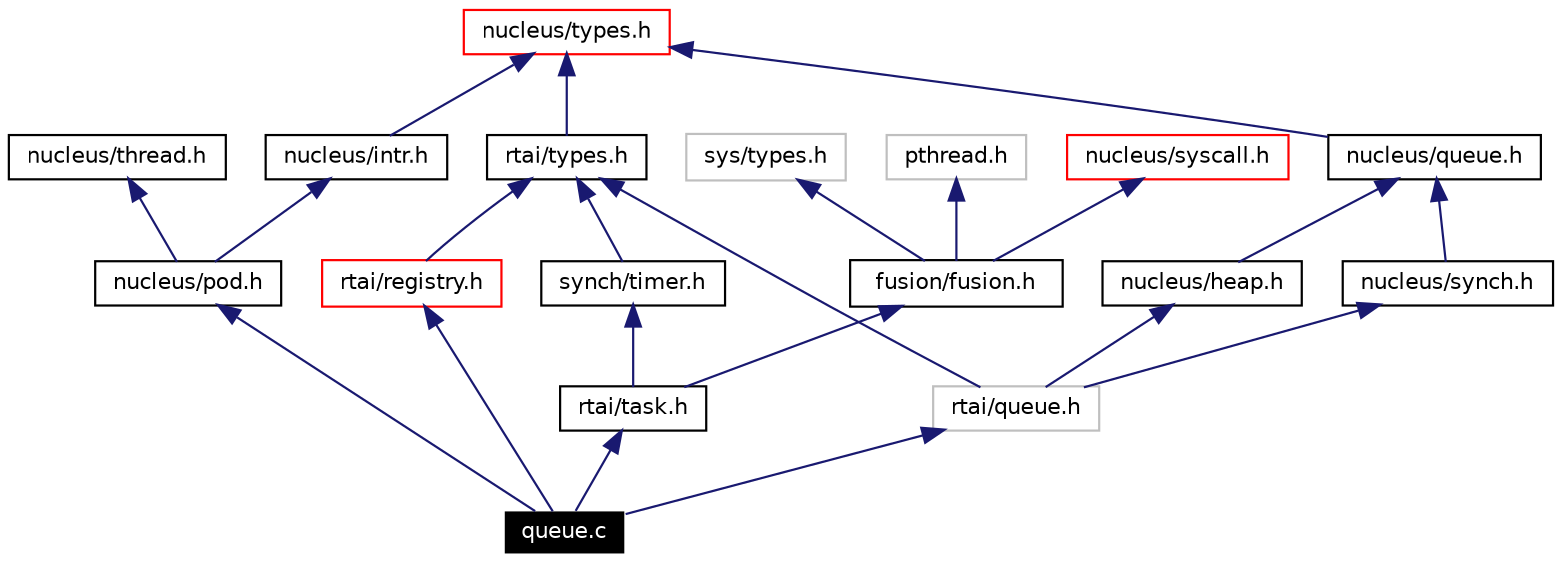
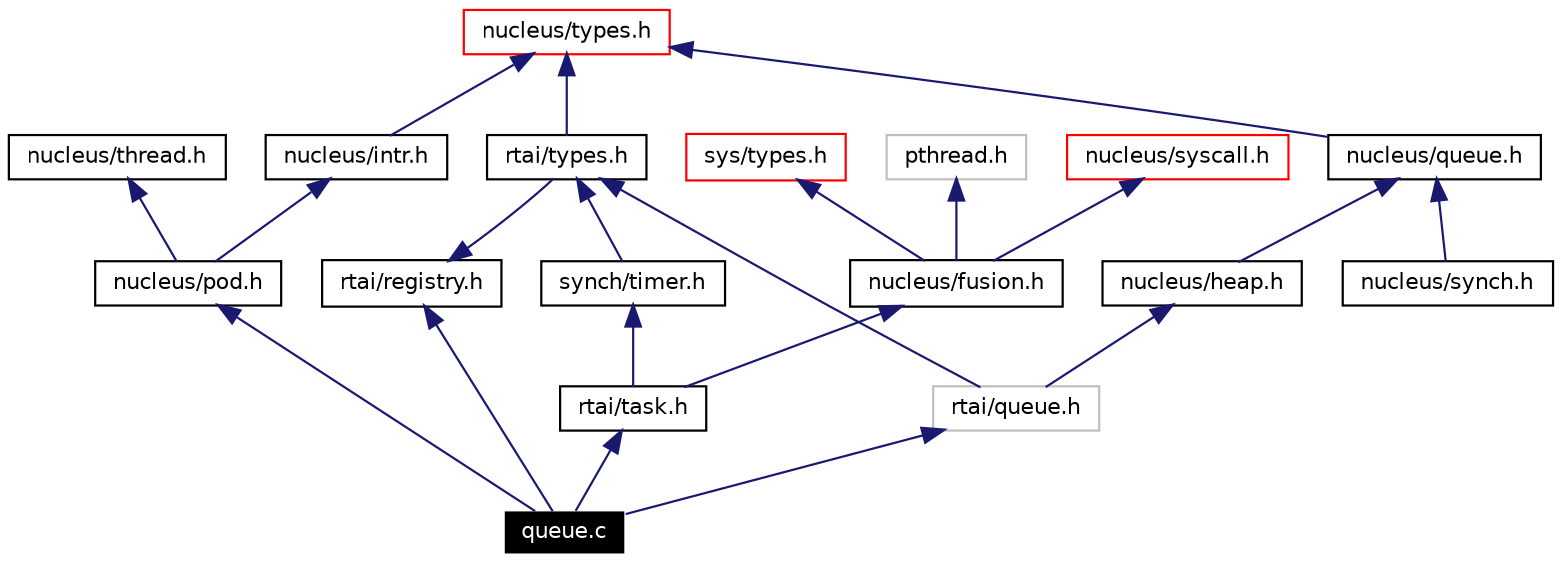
(766, 157) -> (766, 157)
(468, 225) -> (512, 214)
(412, 283) -> (412, 283)
(956, 283) -> (956, 283)
(1221, 349) -> none
